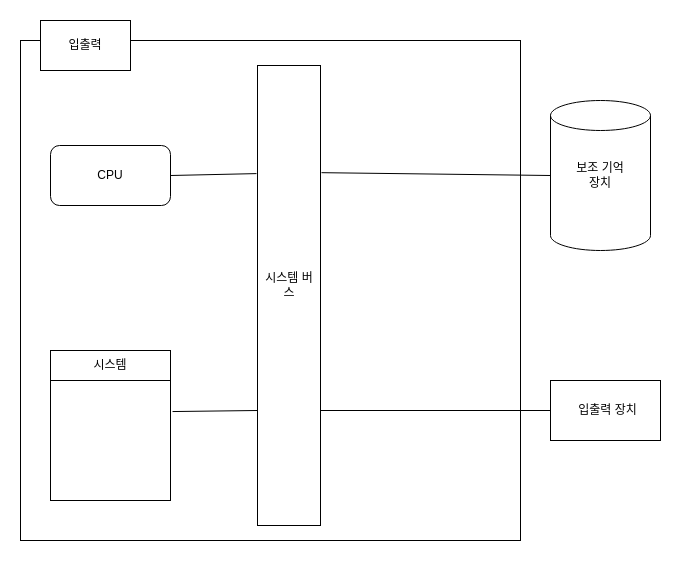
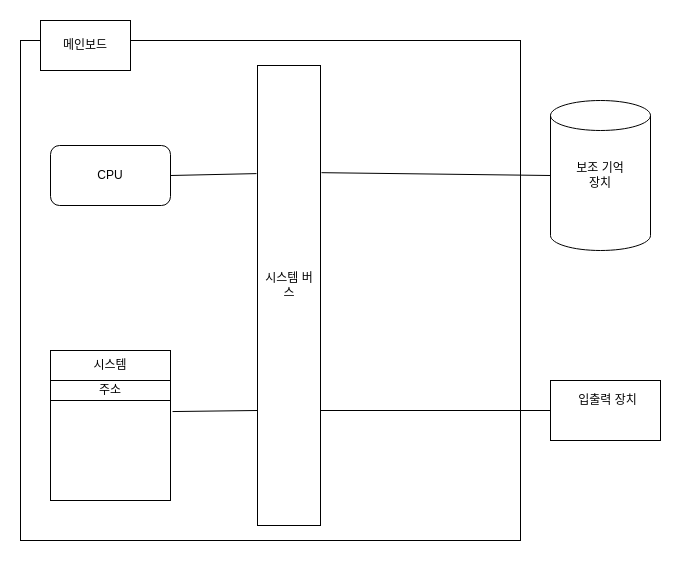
(86, 46) -> (86, 46)
none -> (111, 391)
(608, 411) -> (608, 401)
